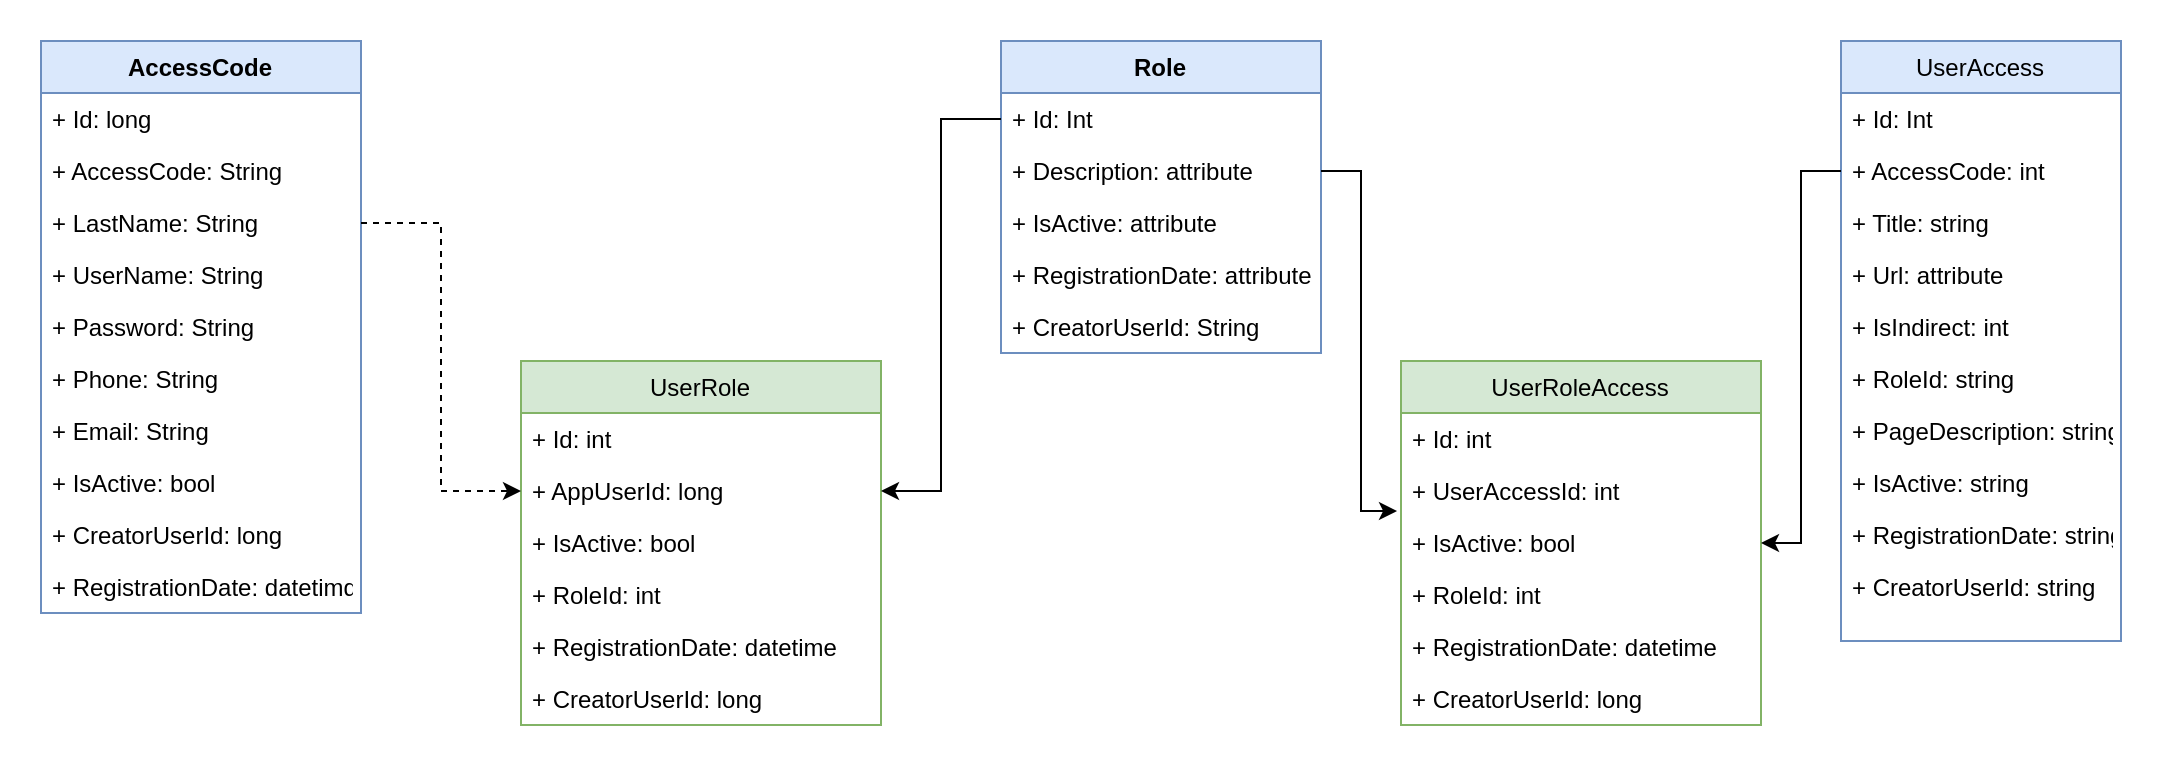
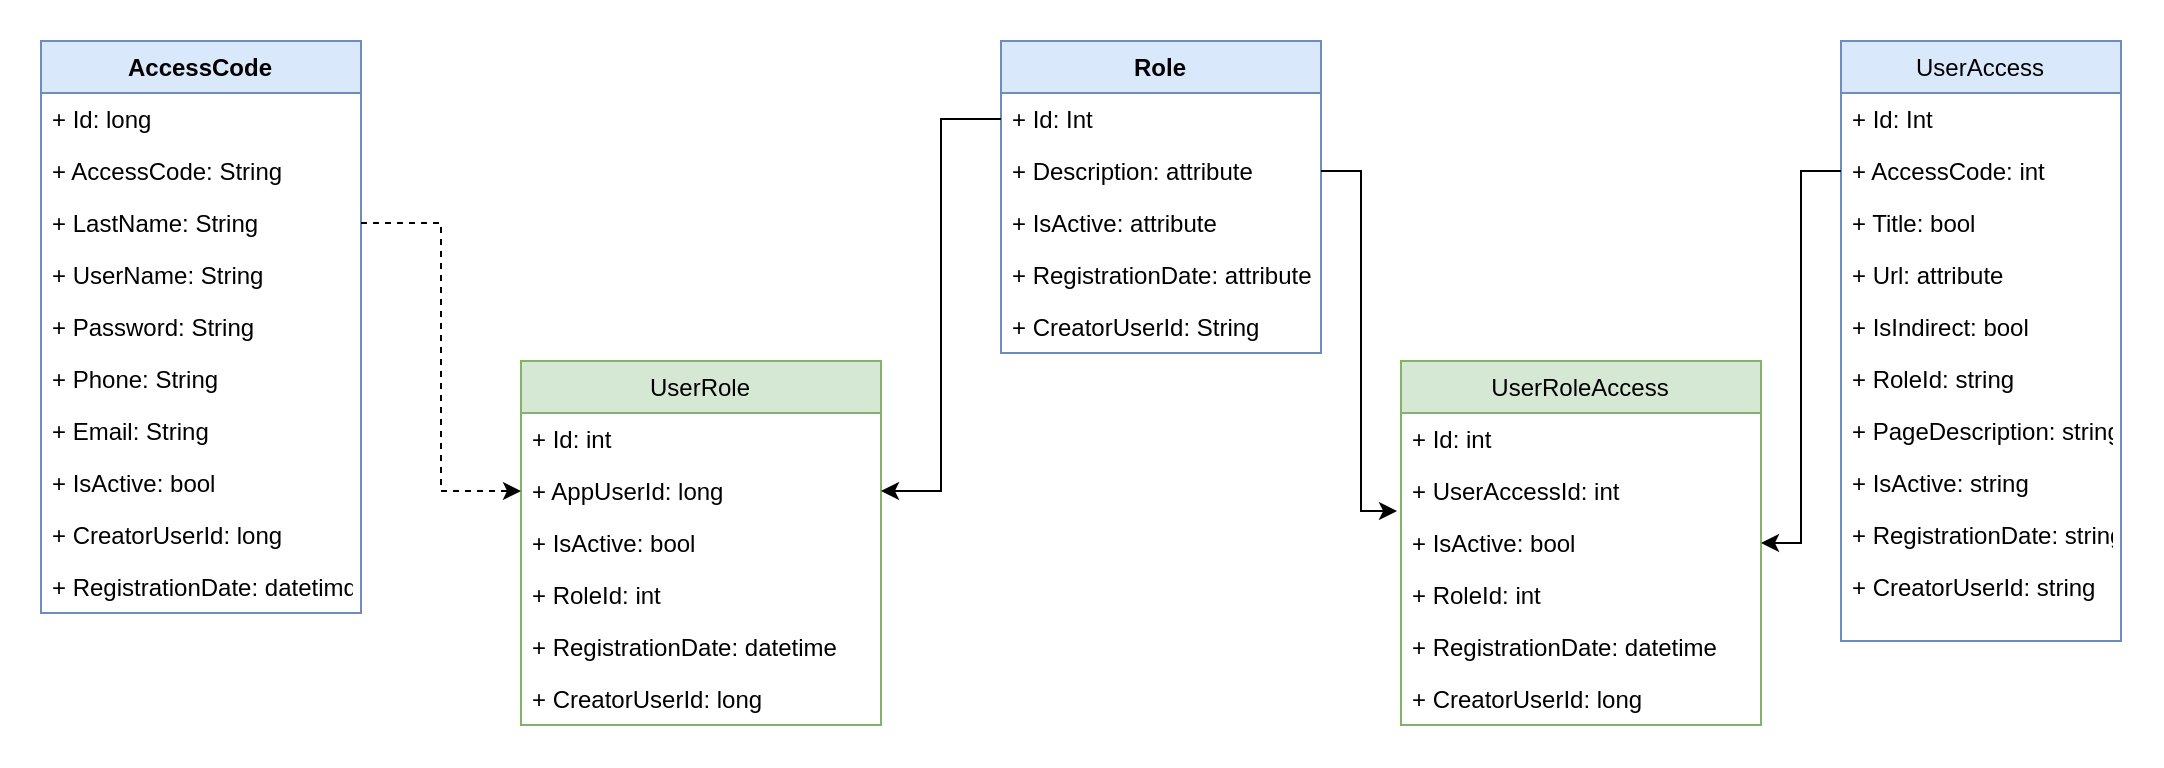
(1934, 224) -> (1921, 224)
(1951, 328) -> (1957, 328)
